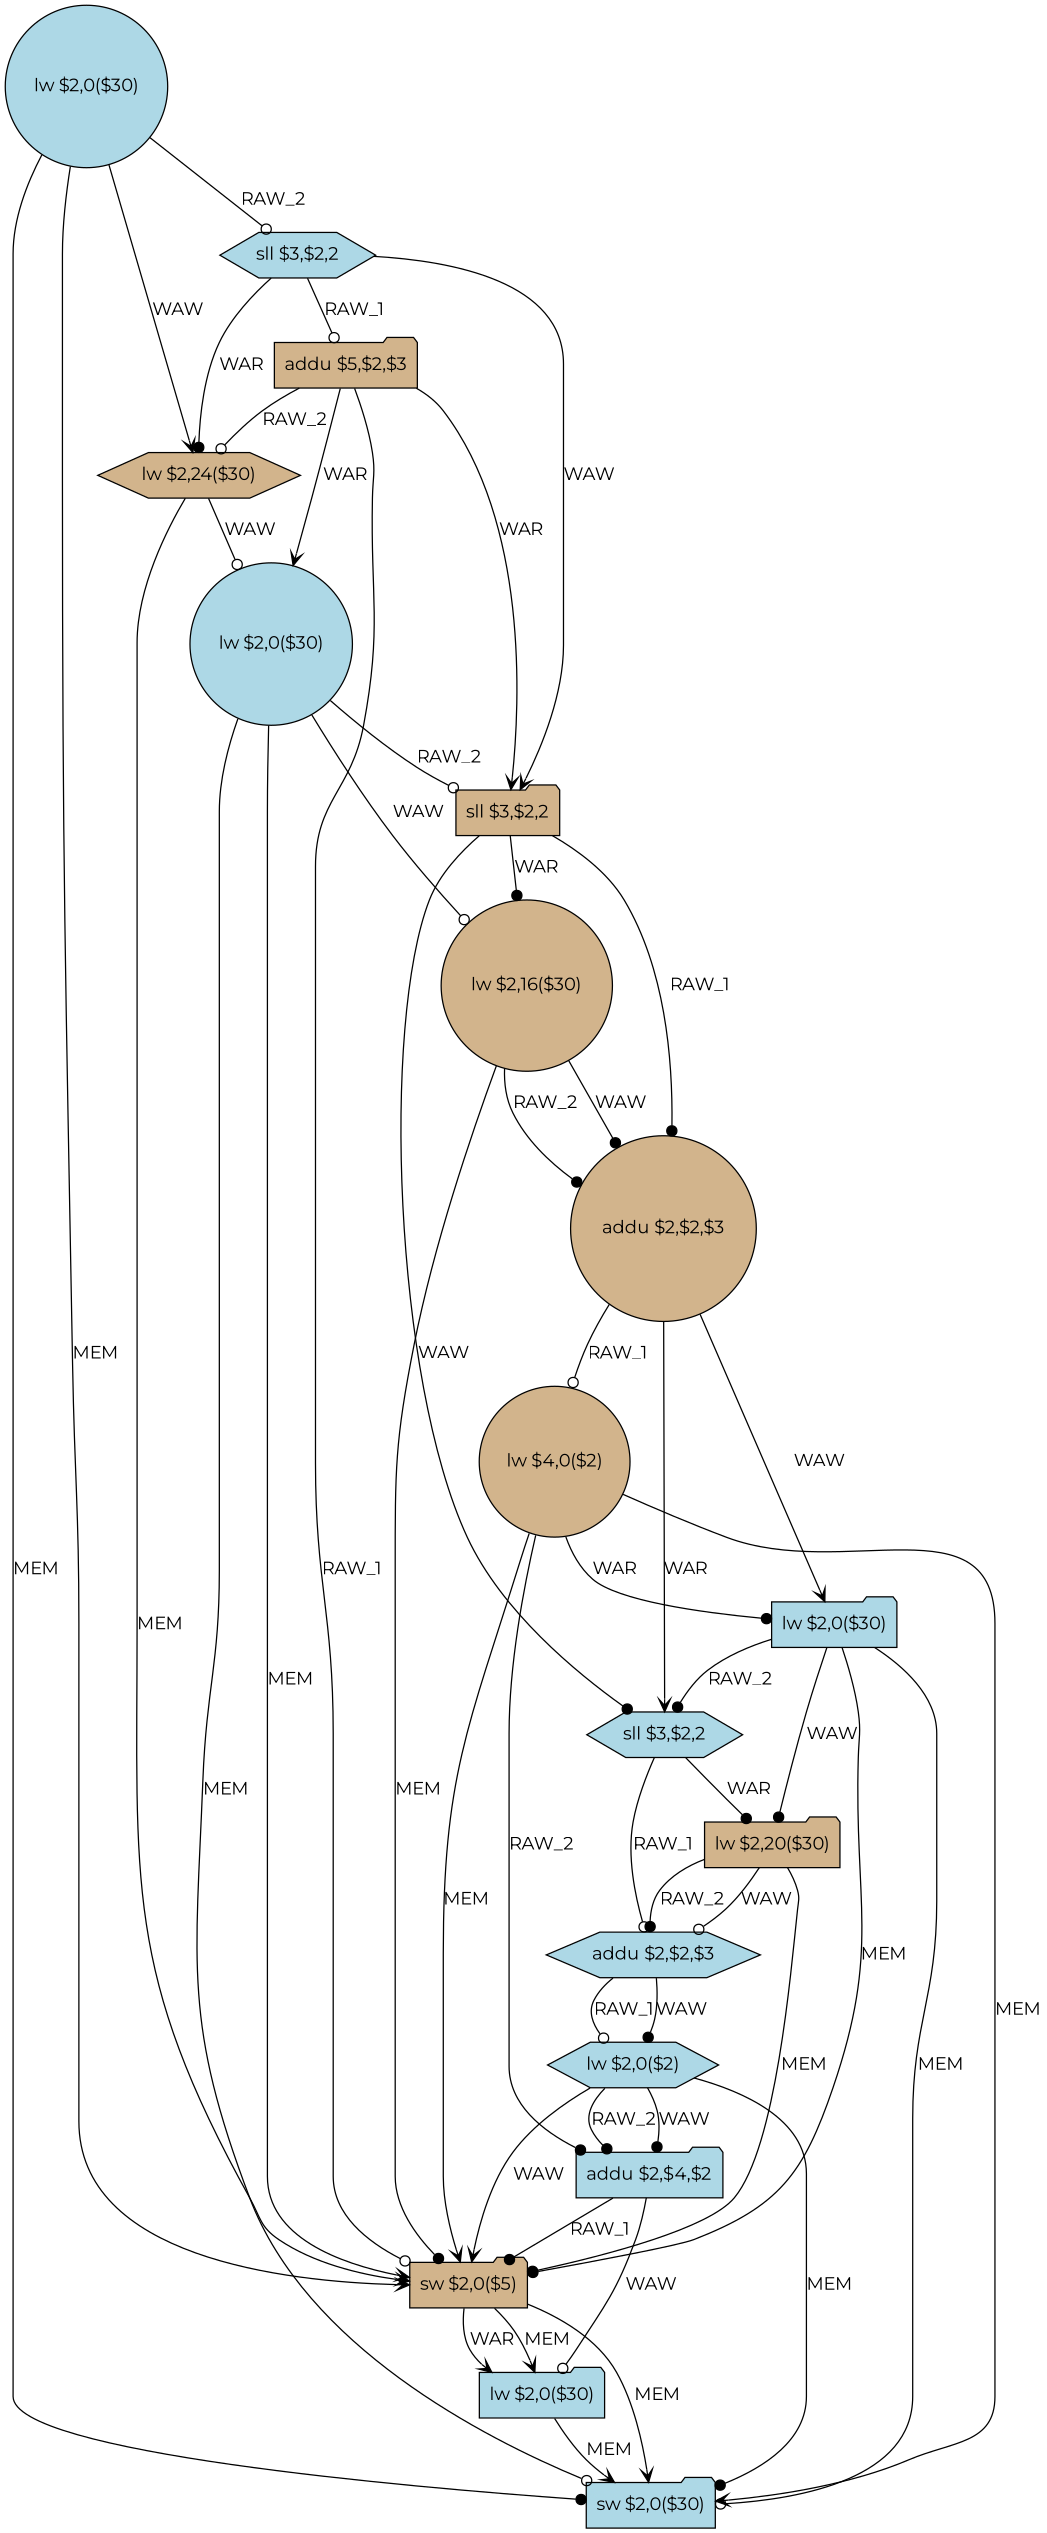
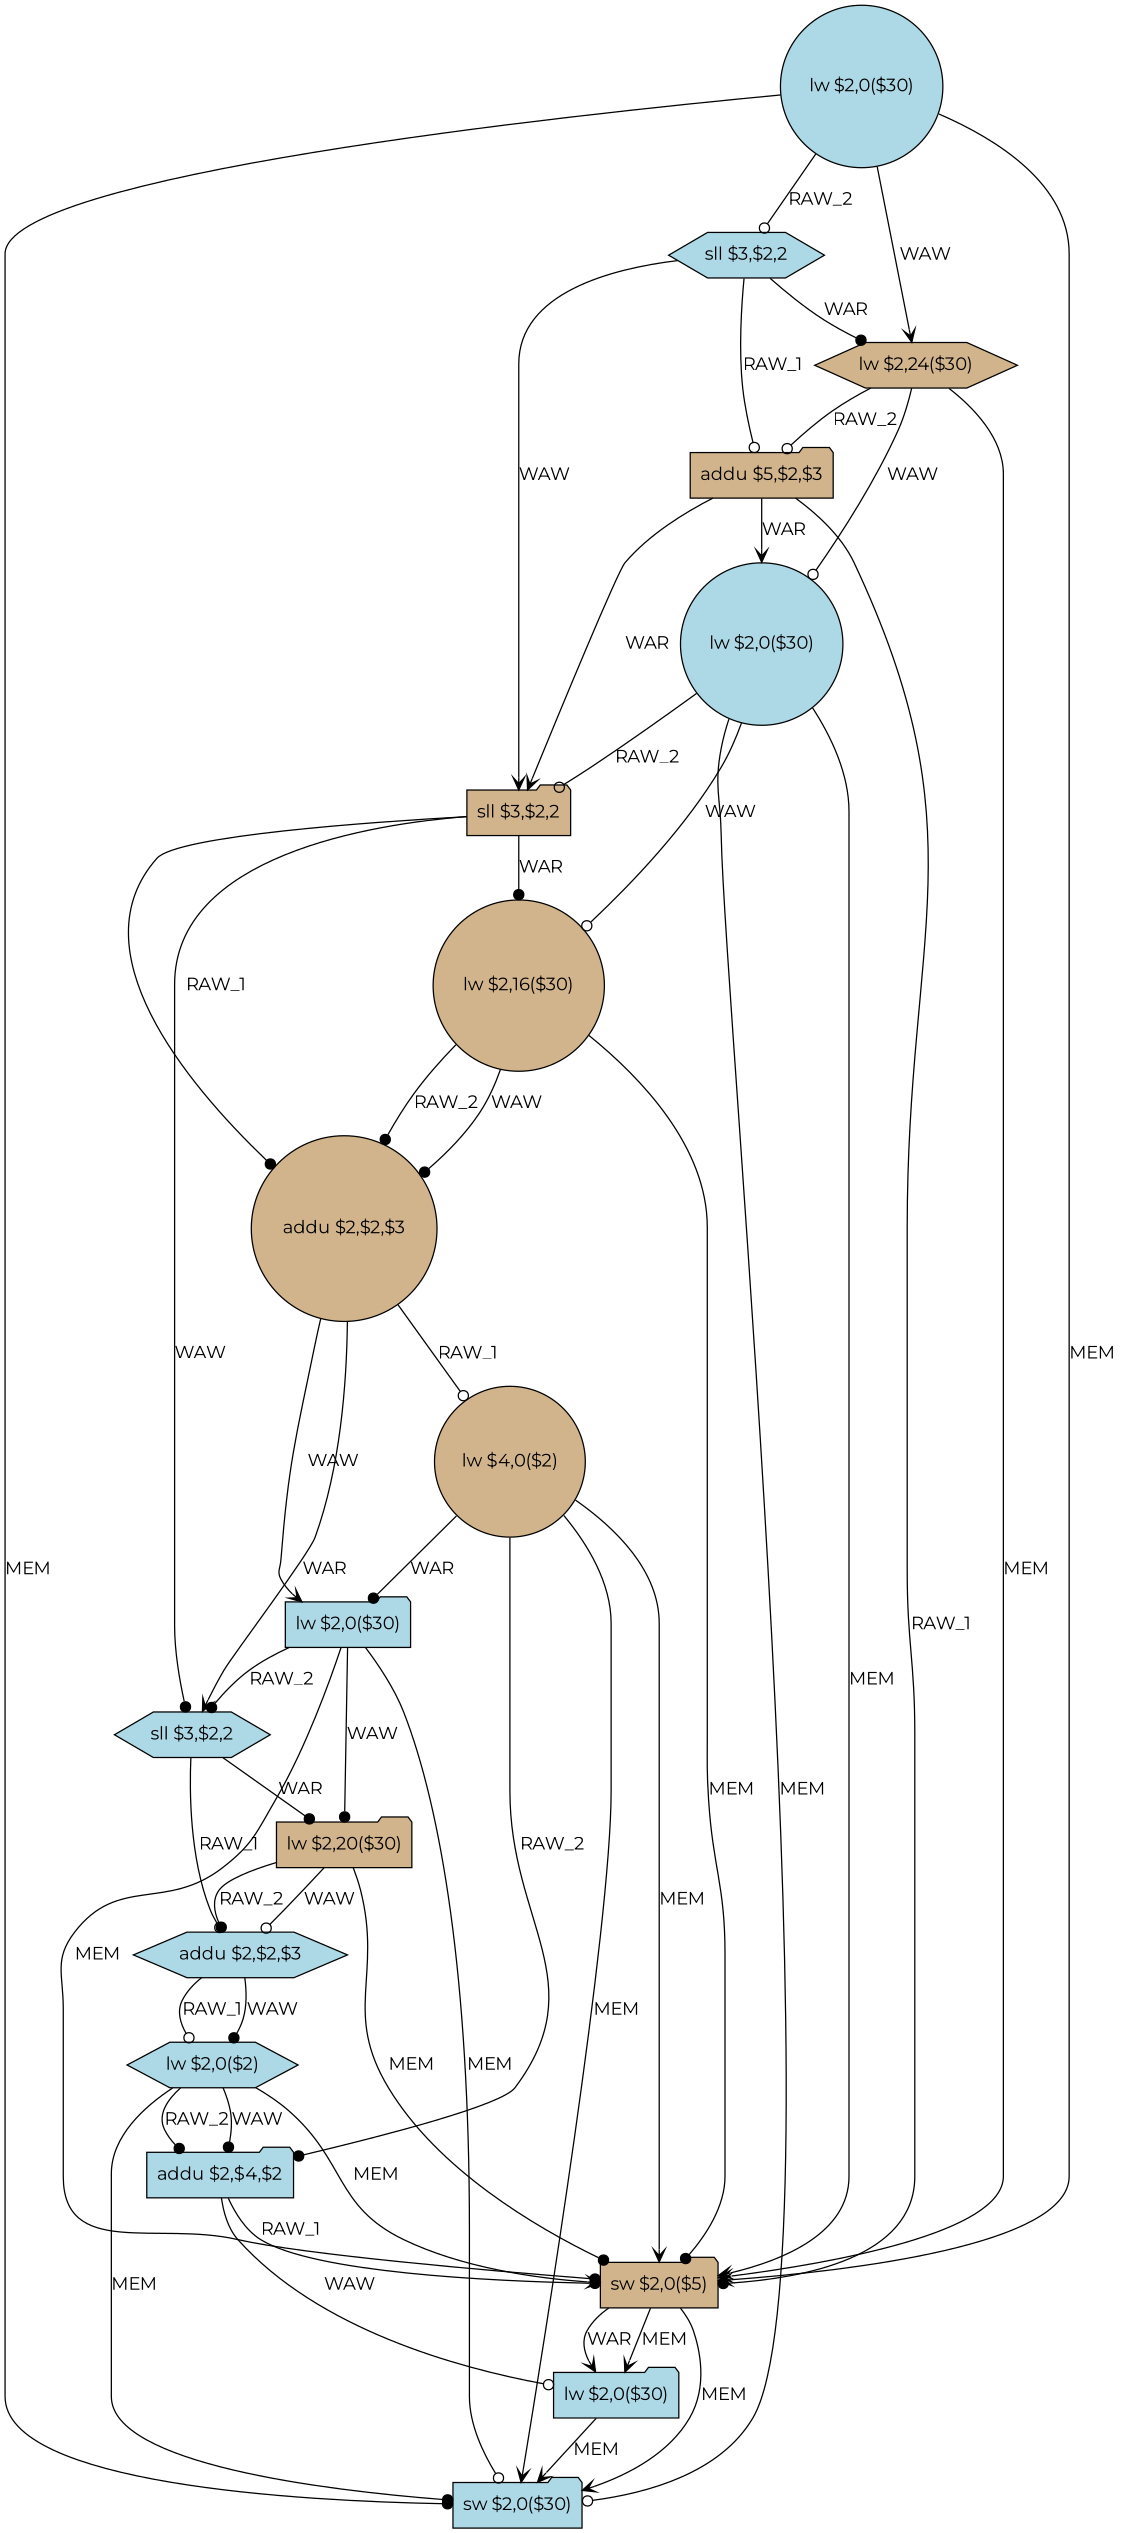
(259, 413) -> (829, 413)
(315, 1332) -> (907, 1437)
(539, 2175) -> (376, 2175)
